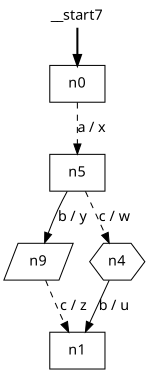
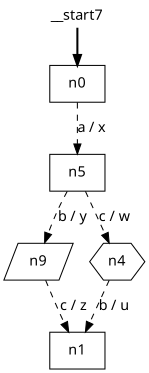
(57, 212) -> (57, 212)
(99, 301) -> (99, 301)
